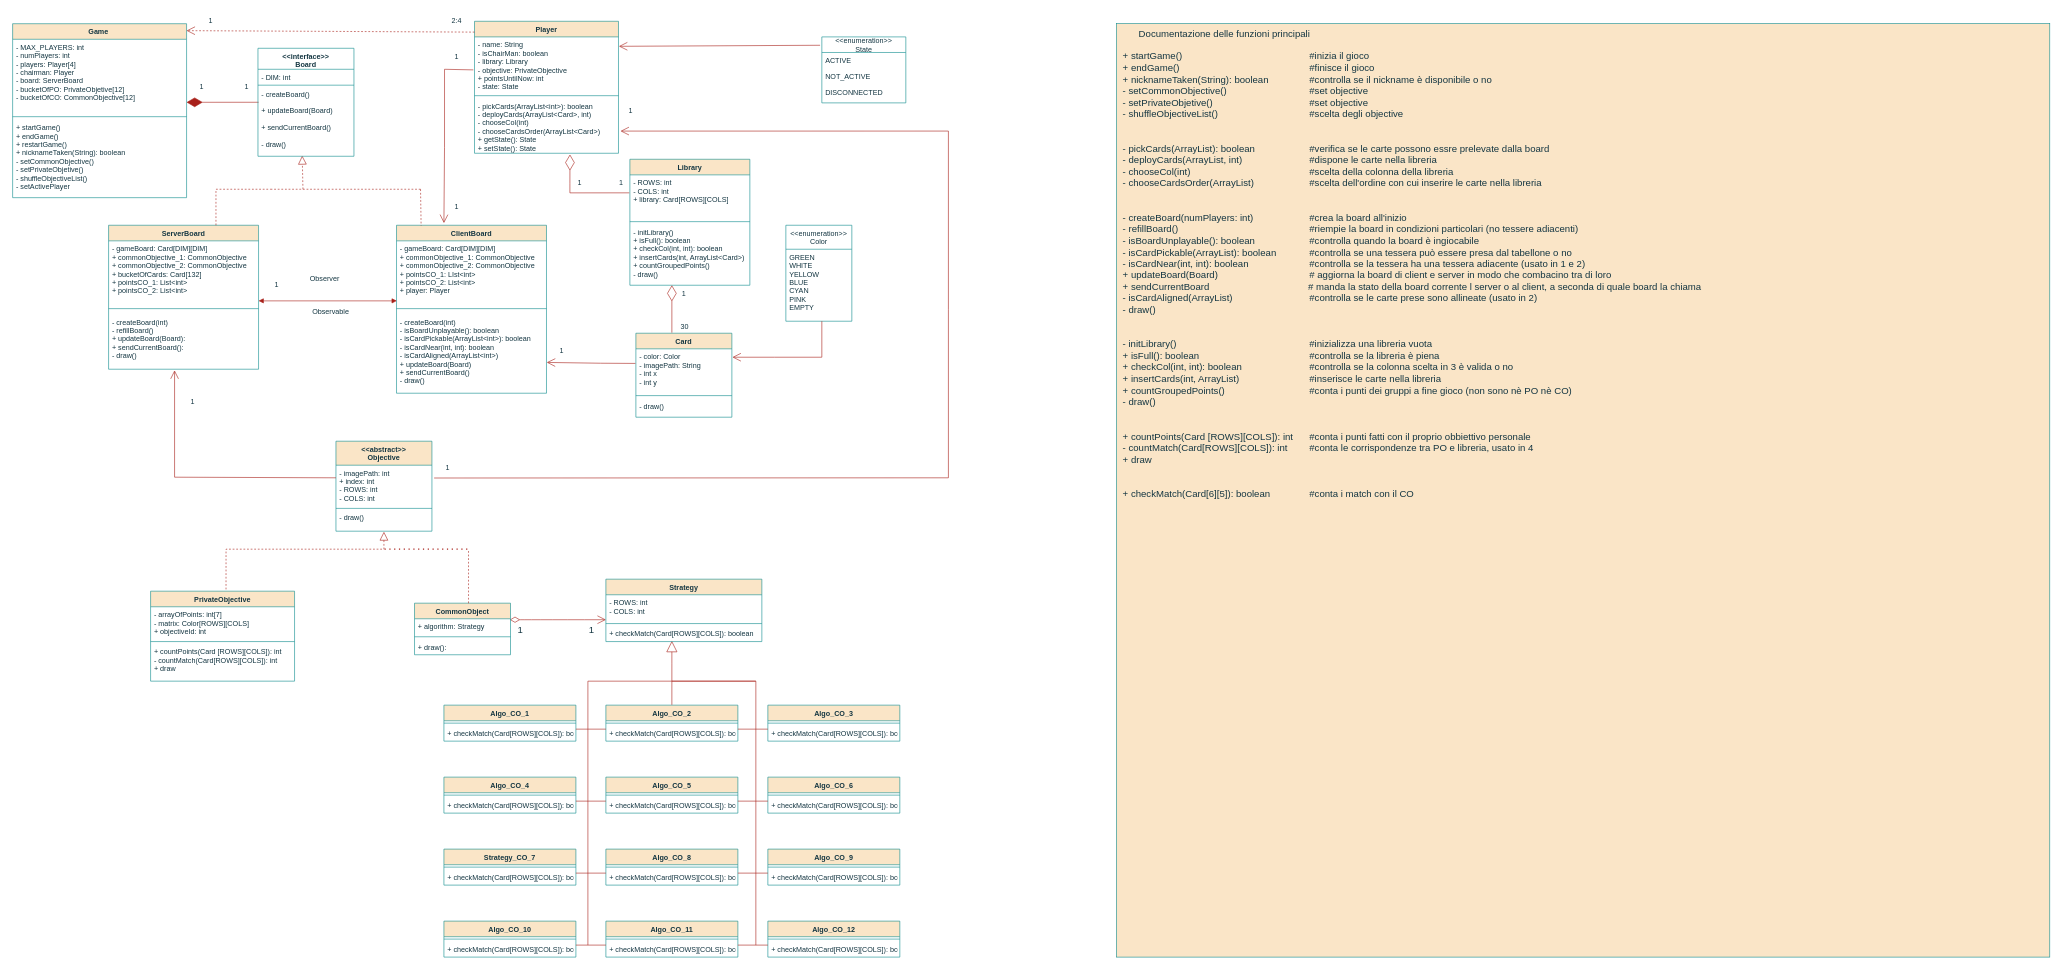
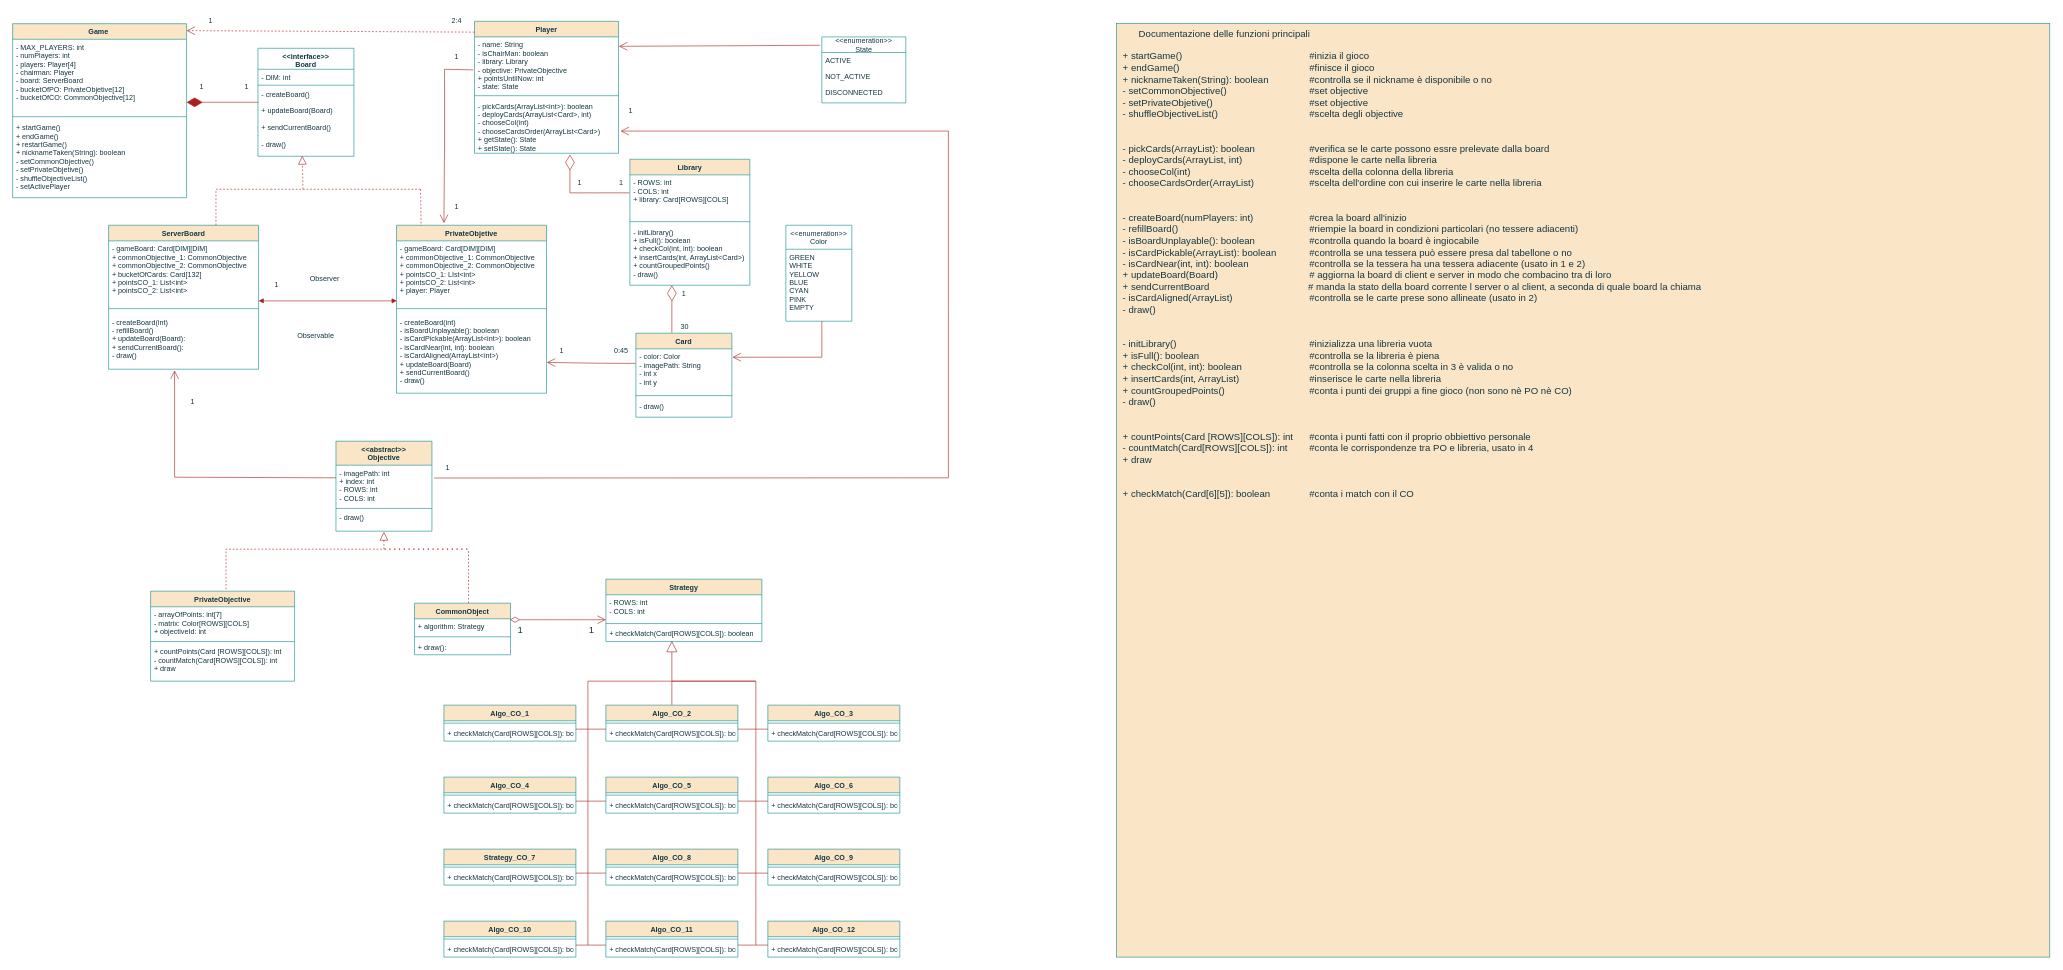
(471, 233) -> (471, 233)
(330, 312) -> (315, 336)
none -> (621, 351)
